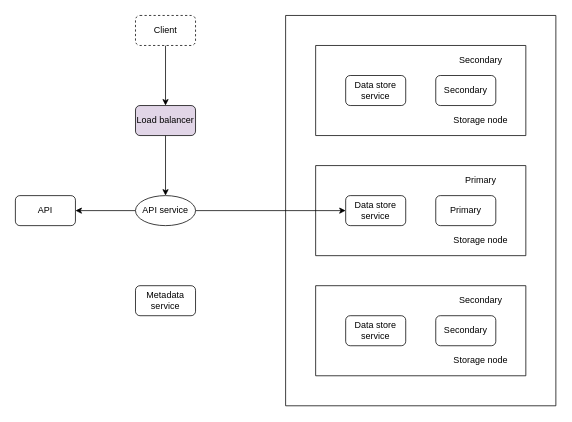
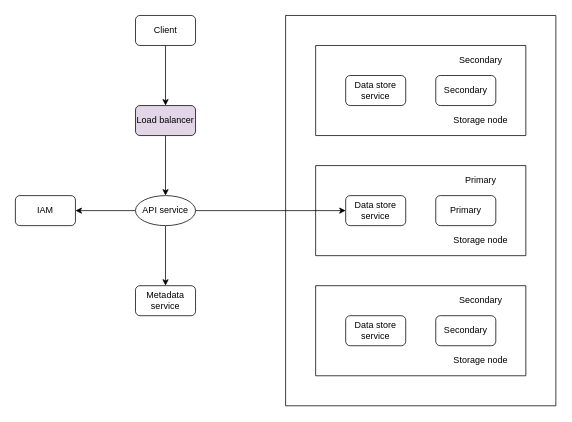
(165, 30) -> (165, 30)
(45, 210) -> (45, 210)
none -> (165, 252)
